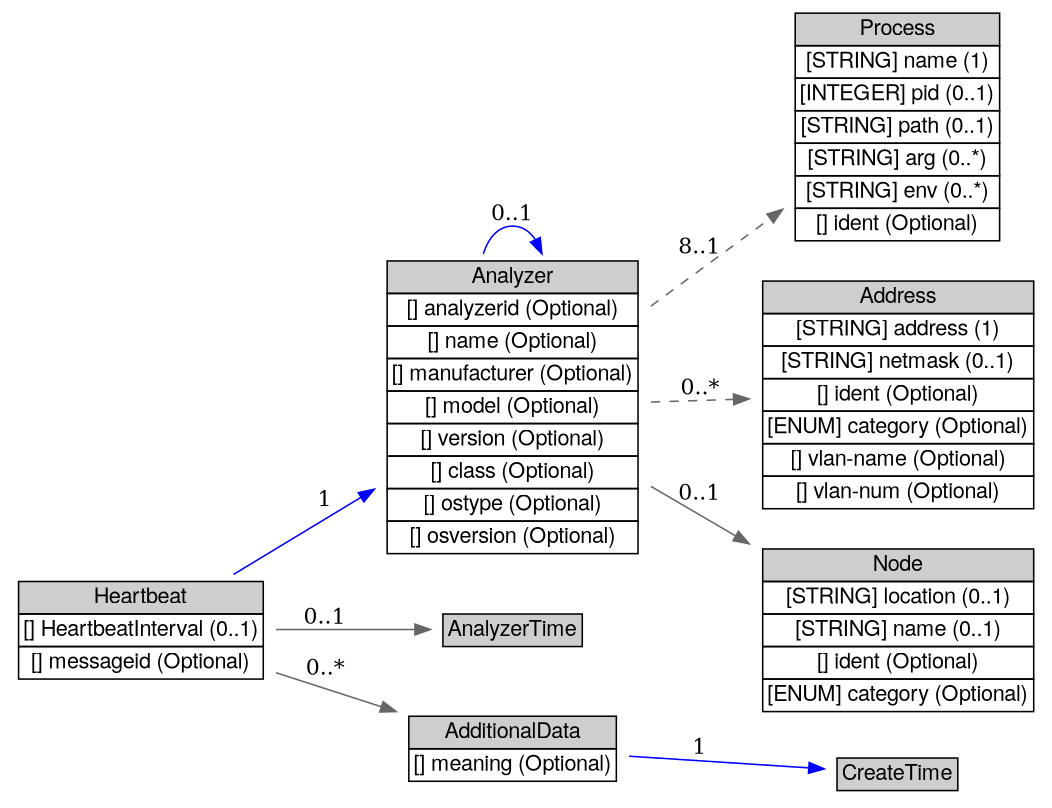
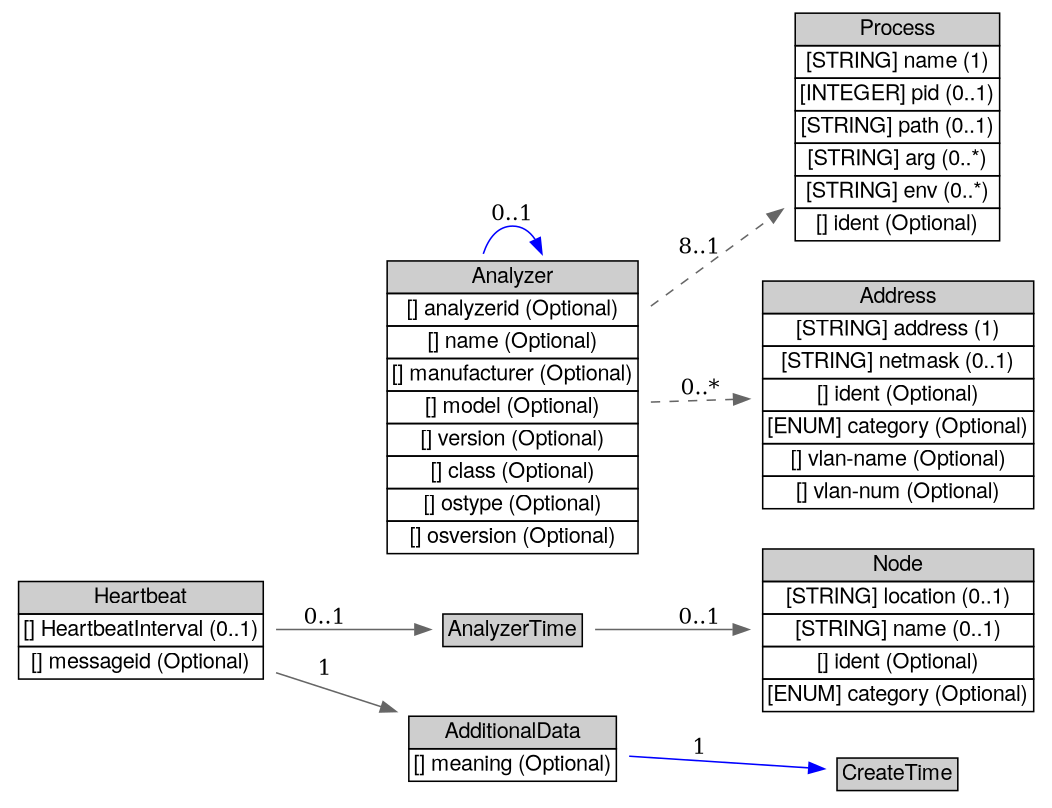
(693, 511) -> (664, 630)
(297, 536) -> none
(325, 669) -> (325, 669)
